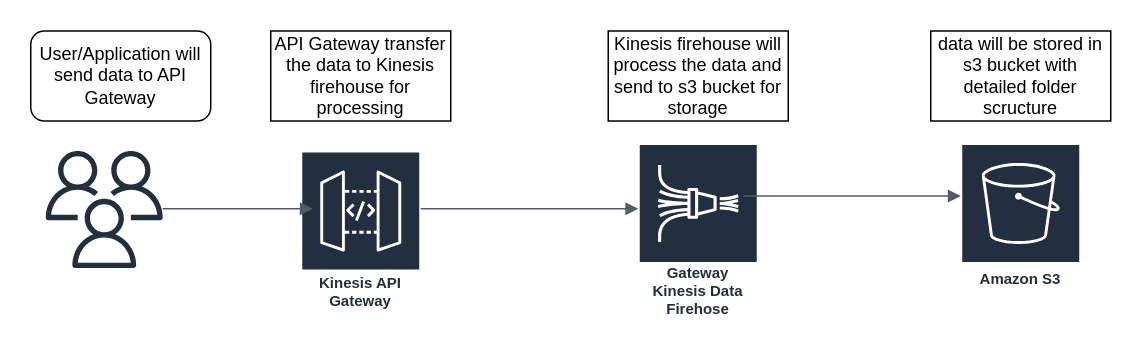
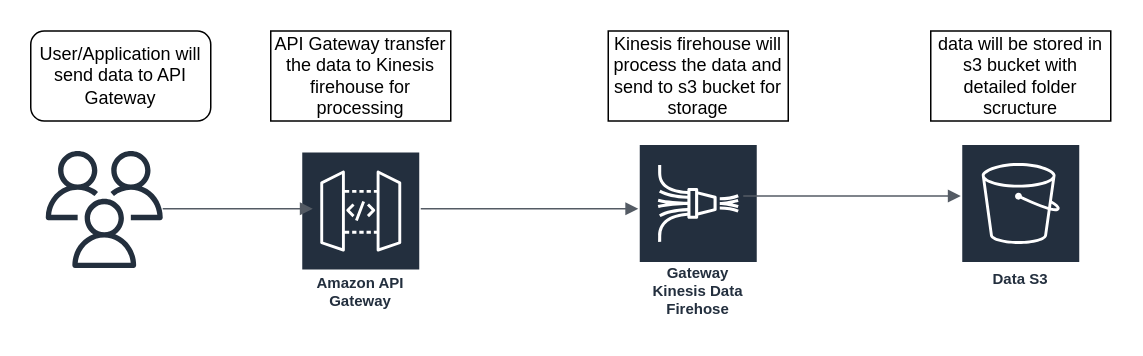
(1021, 278) -> (1021, 278)
(361, 292) -> (361, 292)
